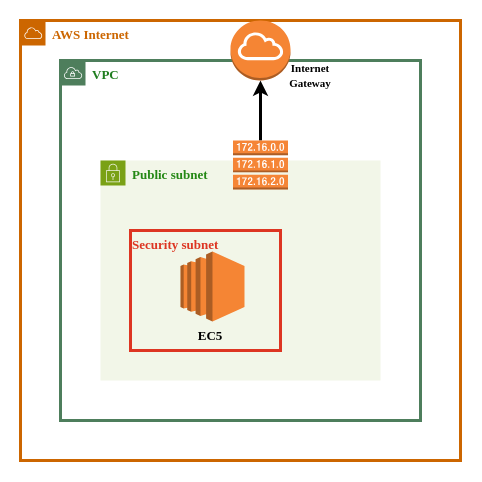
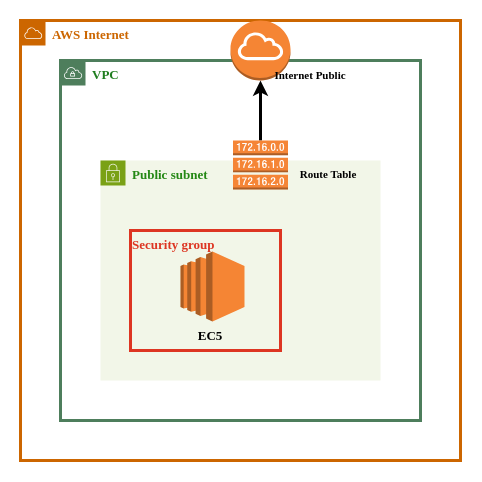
(311, 76) -> (311, 76)
none -> (328, 175)
(184, 245) -> (180, 245)
